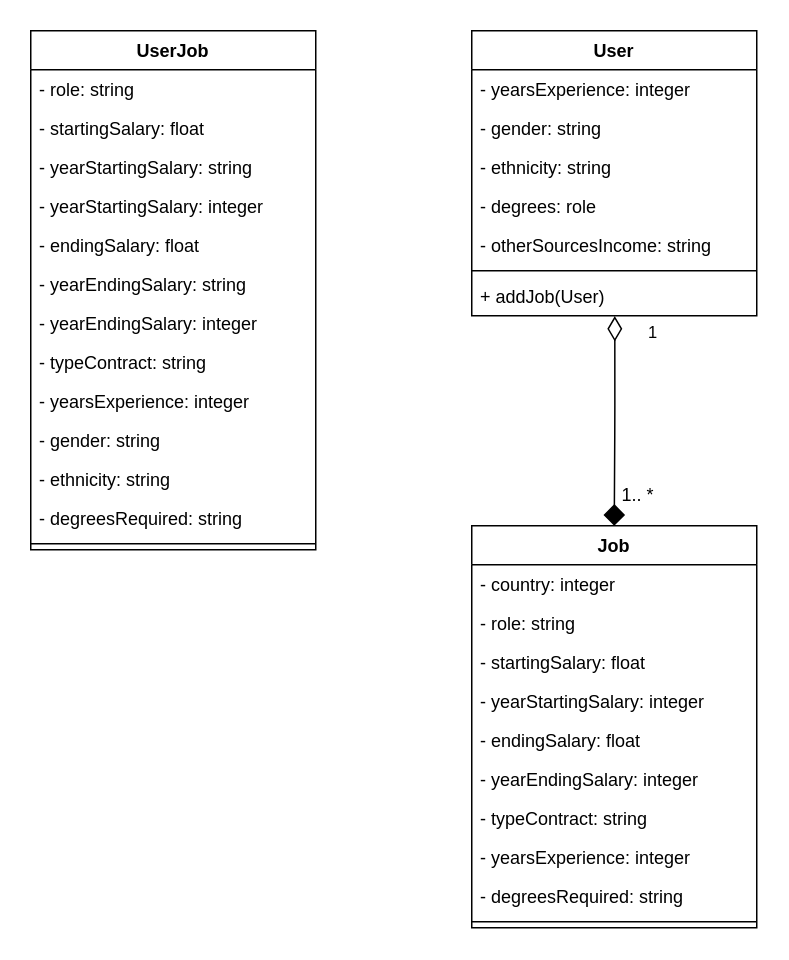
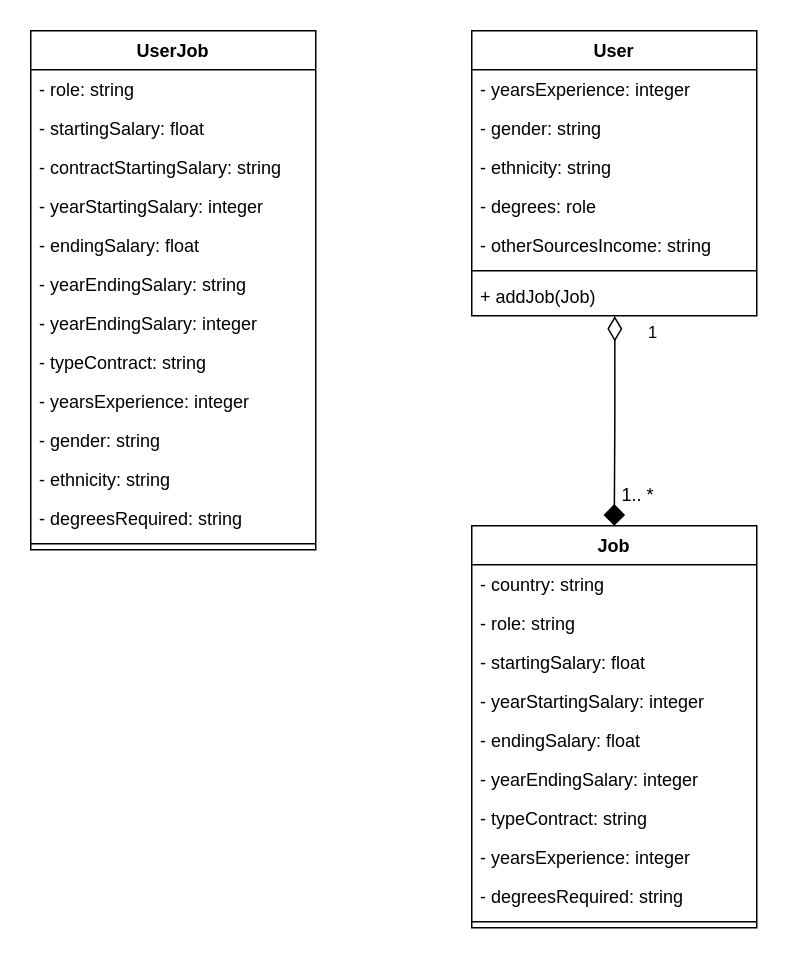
(166, 168) -> (186, 168)
(548, 297) -> (543, 297)
(561, 585) -> (556, 585)
